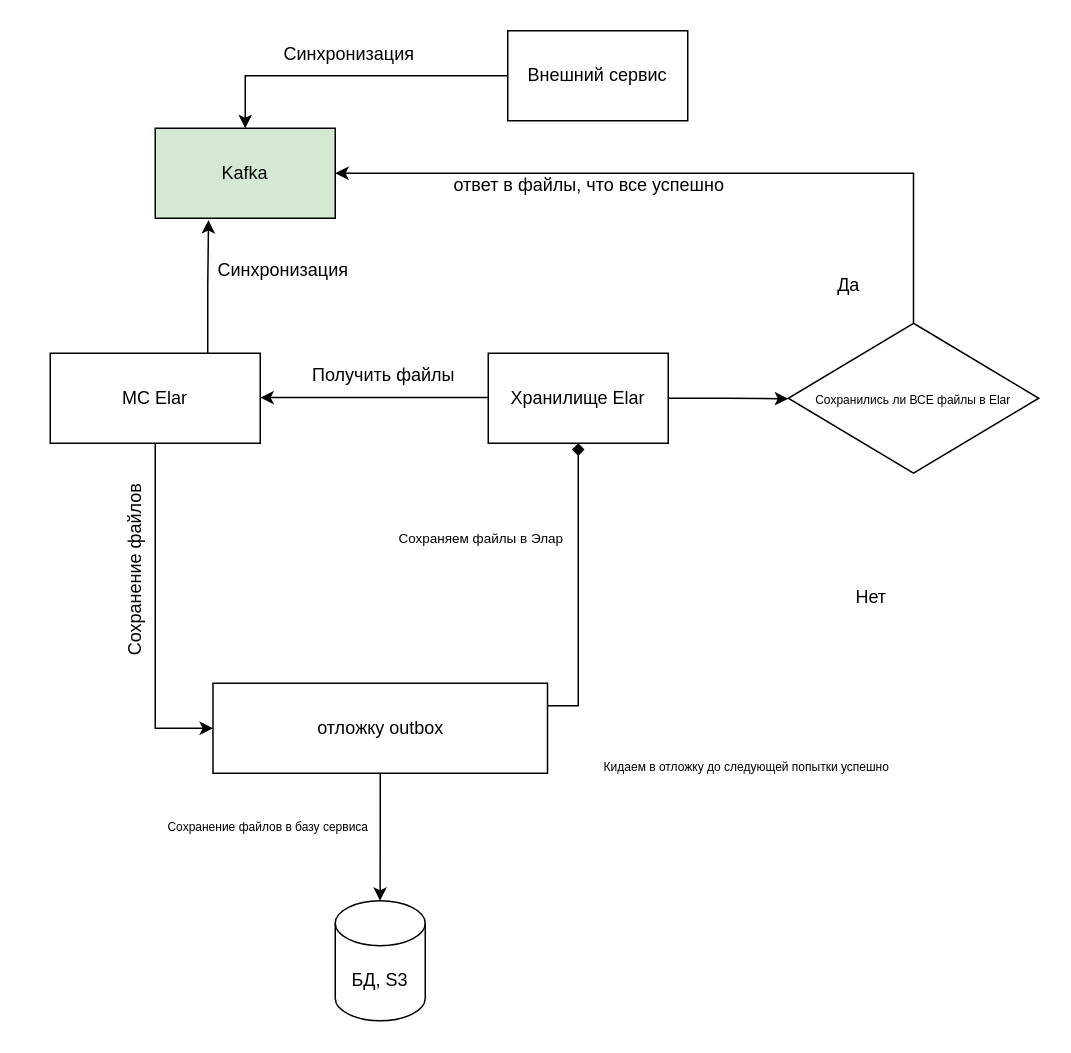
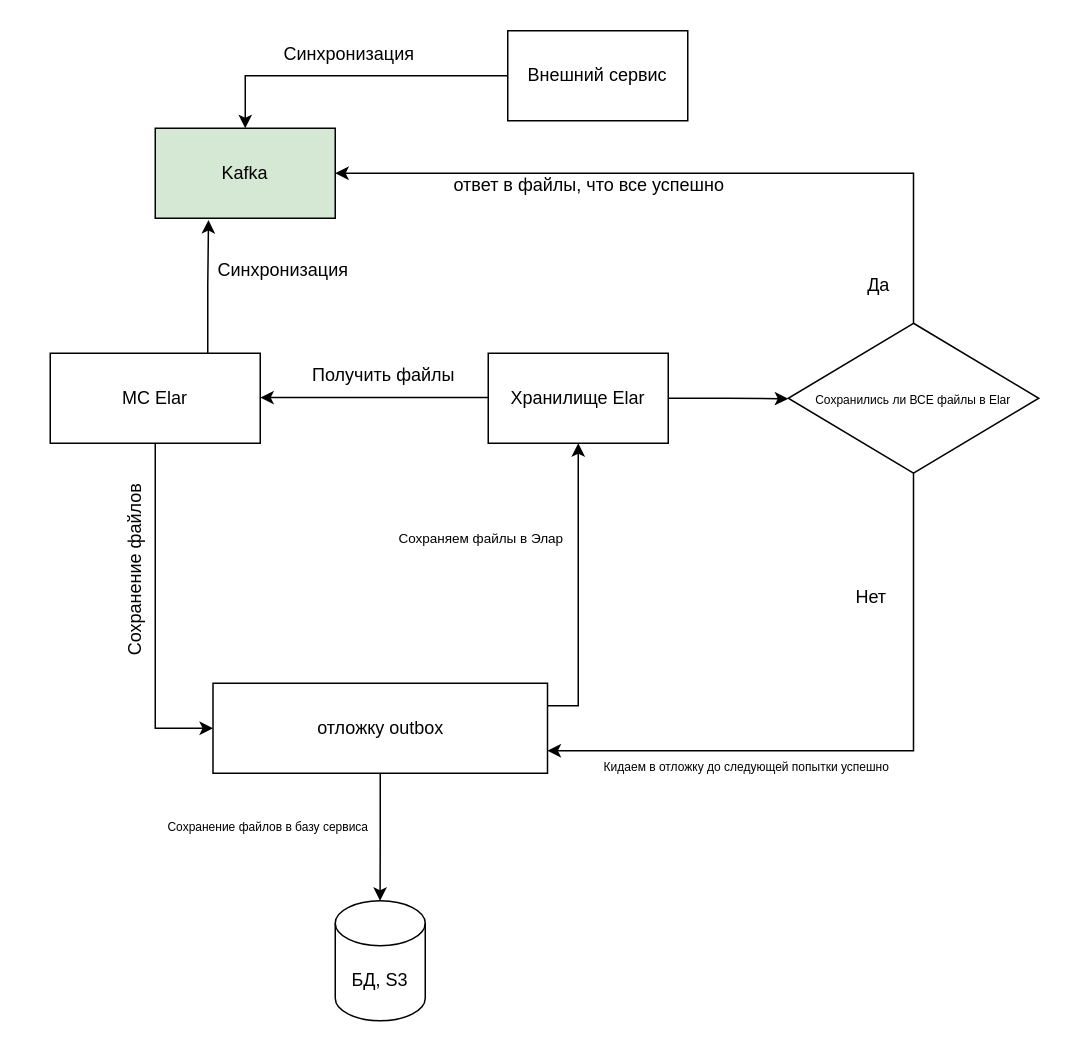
(848, 286) -> (878, 286)
(578, 456) -> (578, 455)
none -> (874, 751)
